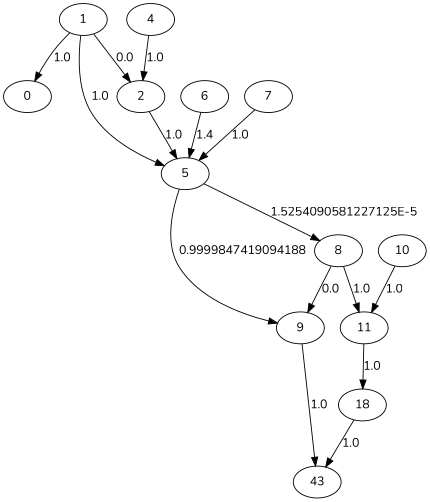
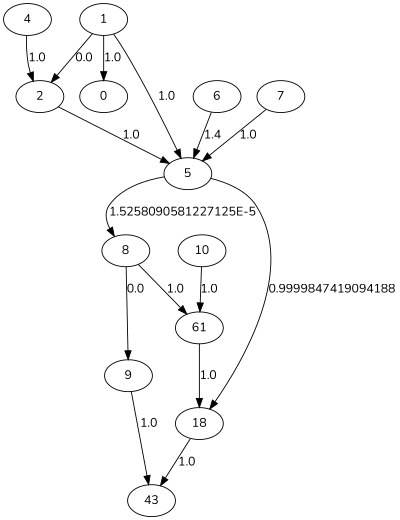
(344, 212) -> (183, 212)
(187, 278) -> (269, 282)
(364, 328) -> (199, 328)
